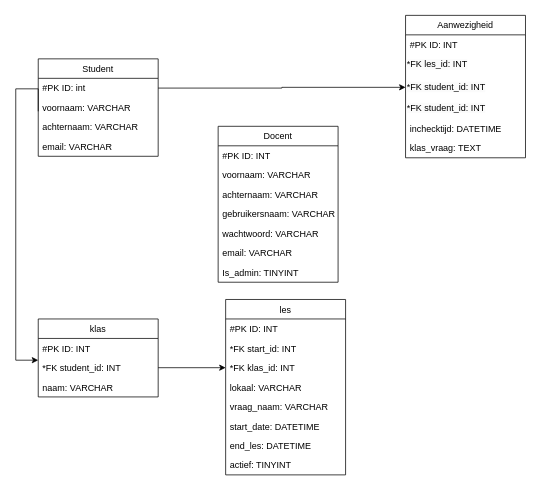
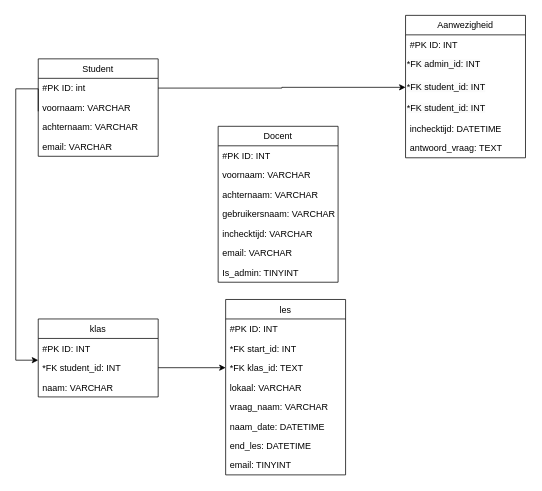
(439, 65) -> (444, 65)
(446, 149) -> (458, 149)
(268, 234) -> (268, 234)
(264, 368) -> (266, 368)
(278, 427) -> (275, 427)
(264, 466) -> (260, 466)
